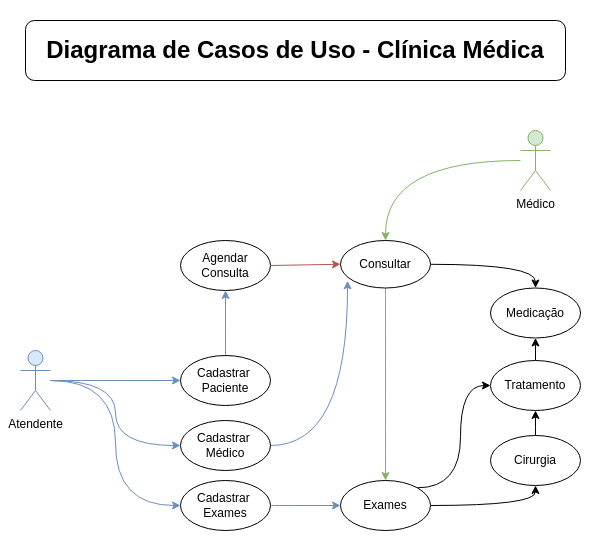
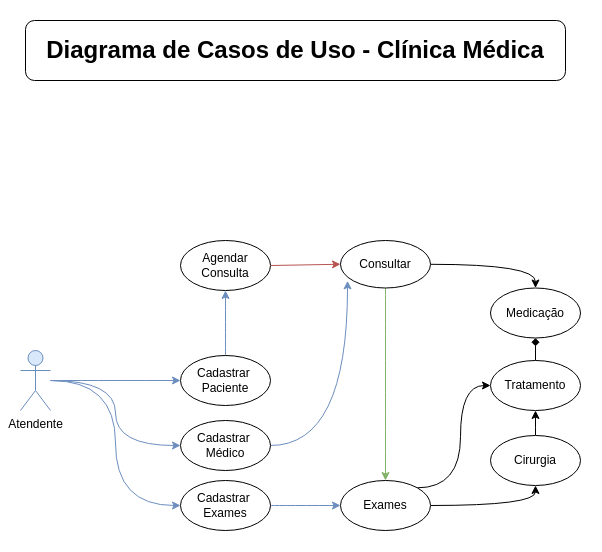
(536, 161) -> none
(436, 172) -> none
(536, 346) -> (536, 347)
